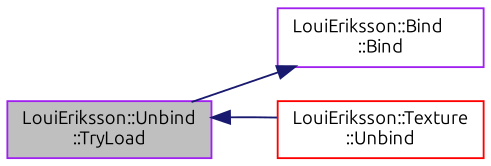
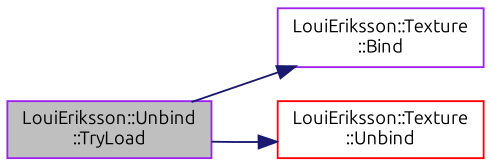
(381, 38) -> (381, 38)
(254, 117) -> (235, 142)
